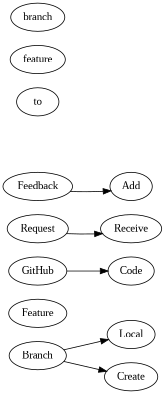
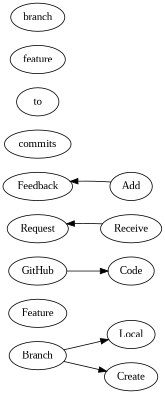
none -> (38, 144)
(87, 192) -> (95, 181)
(81, 234) -> (89, 223)
